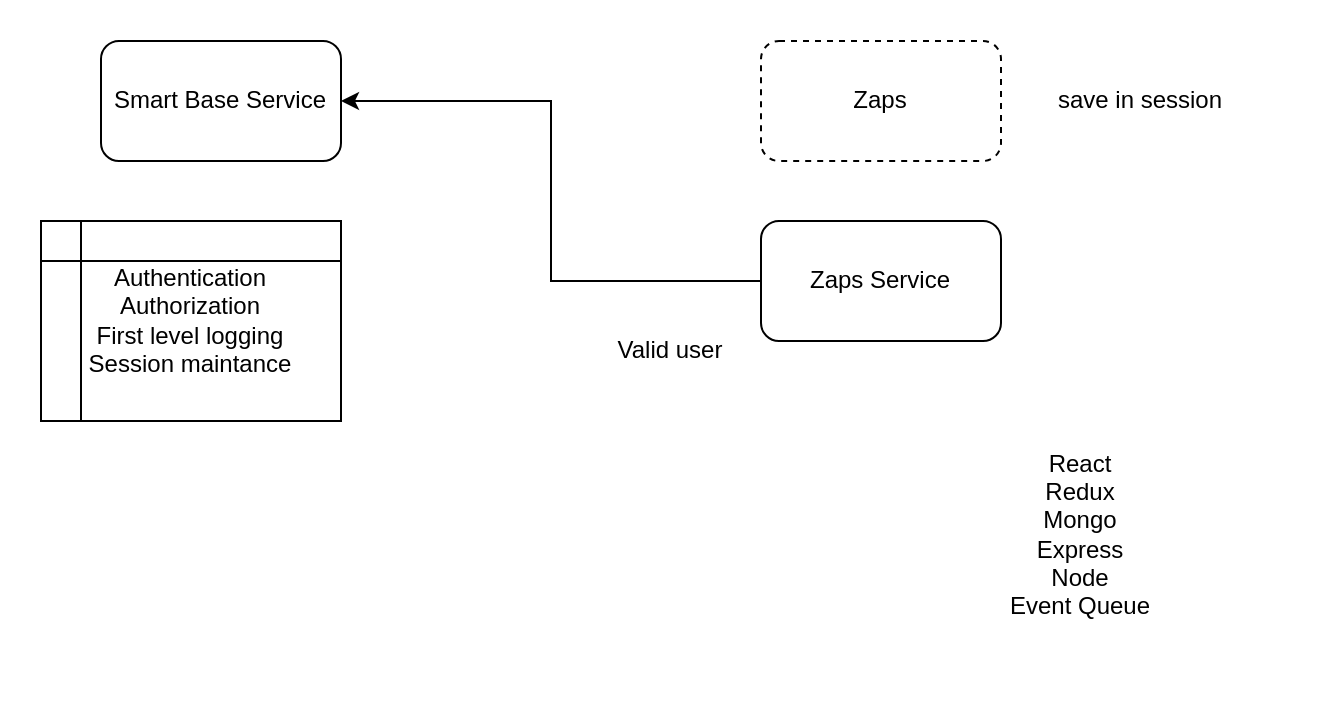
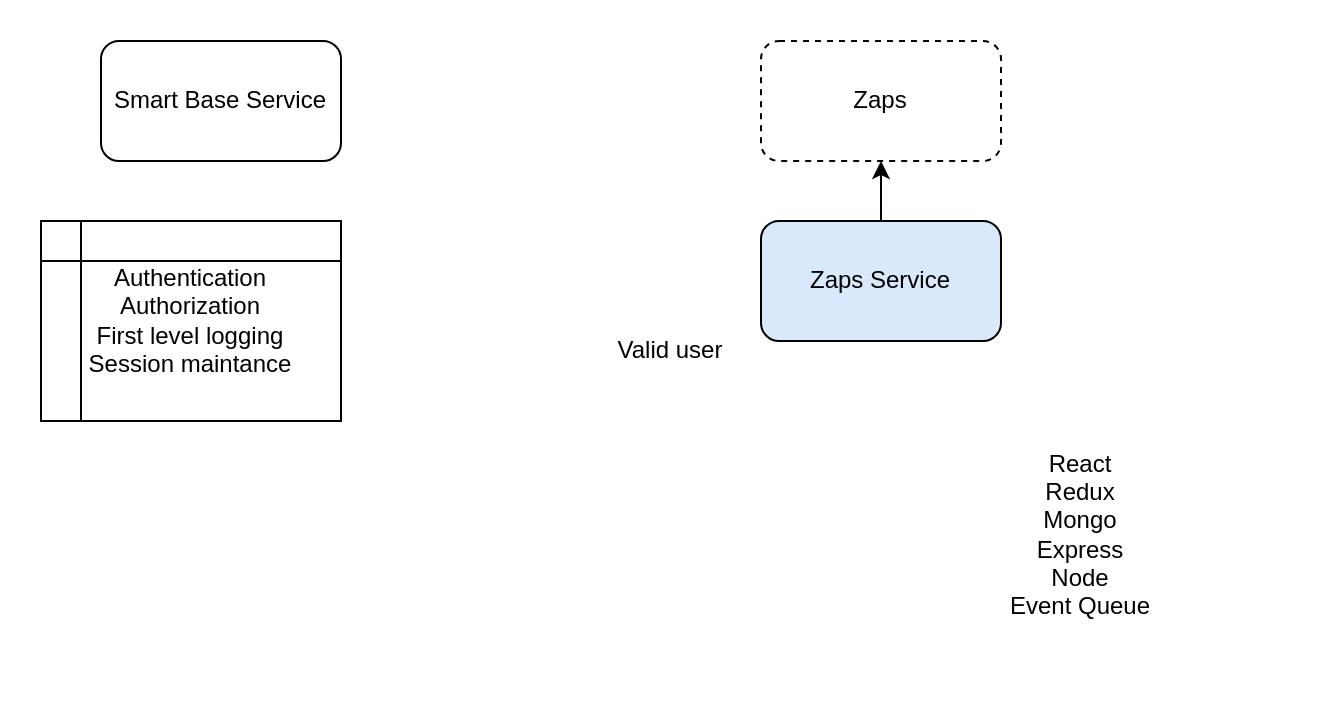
(1141, 101) -> none
(551, 198) -> none
none -> (881, 198)
(881, 281) -> (881, 281)
